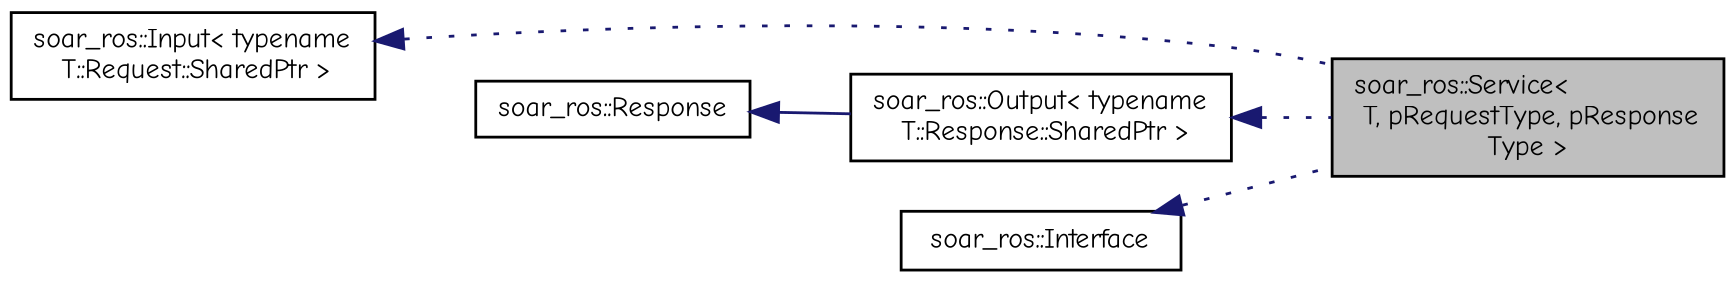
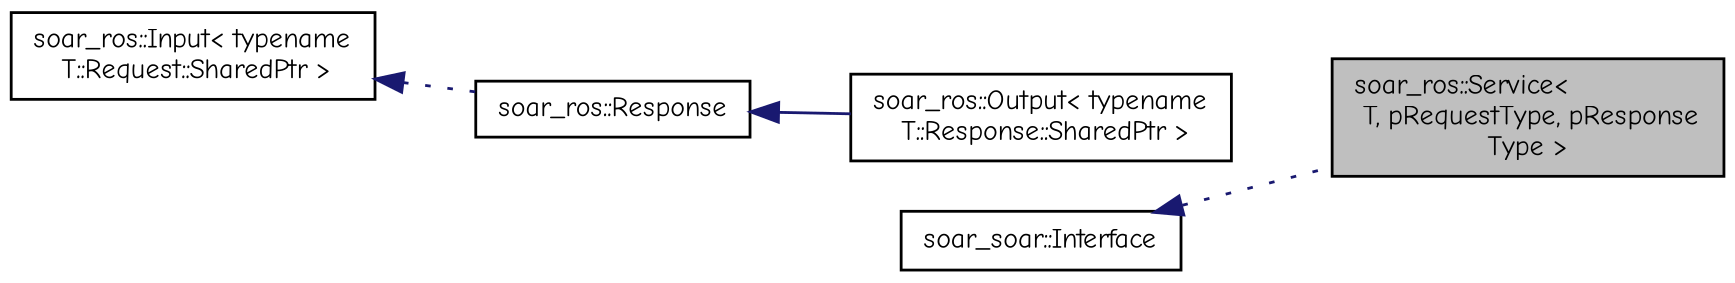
(869, 26) -> (439, 87)
(1296, 118) -> none
(1041, 241) -> (1041, 241)
